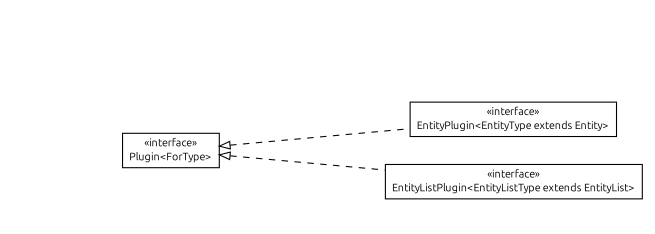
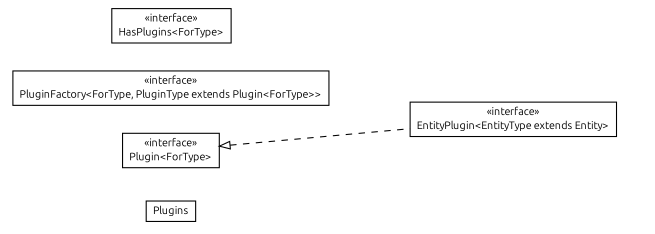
none -> (171, 26)
none -> (171, 88)
(513, 182) -> none
none -> (171, 211)
